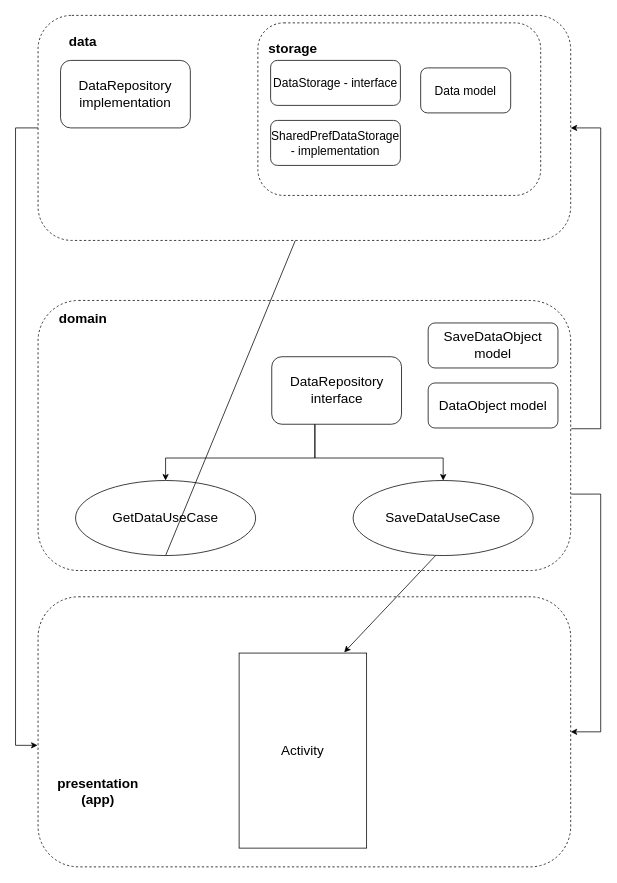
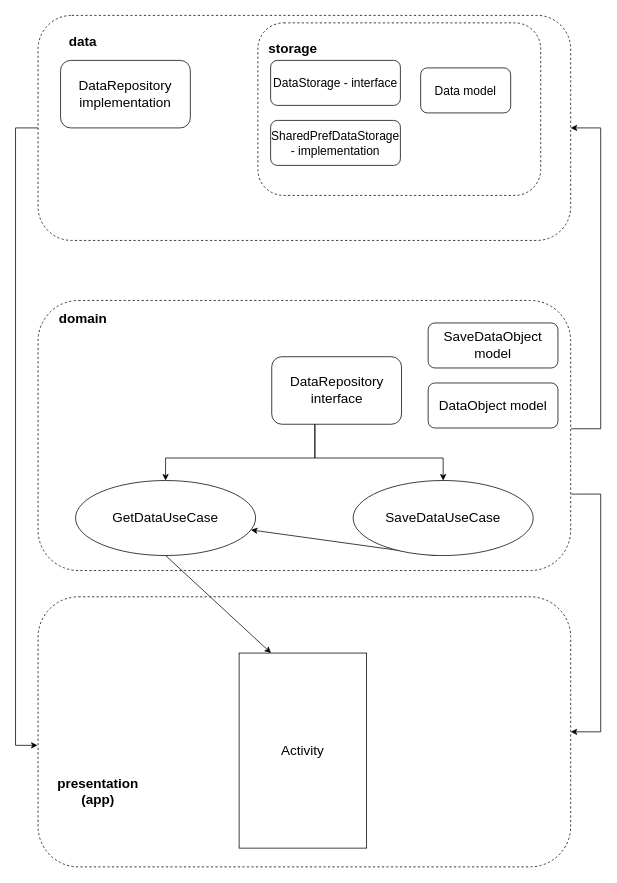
(230, 398) -> (216, 603)
(391, 602) -> (324, 540)
